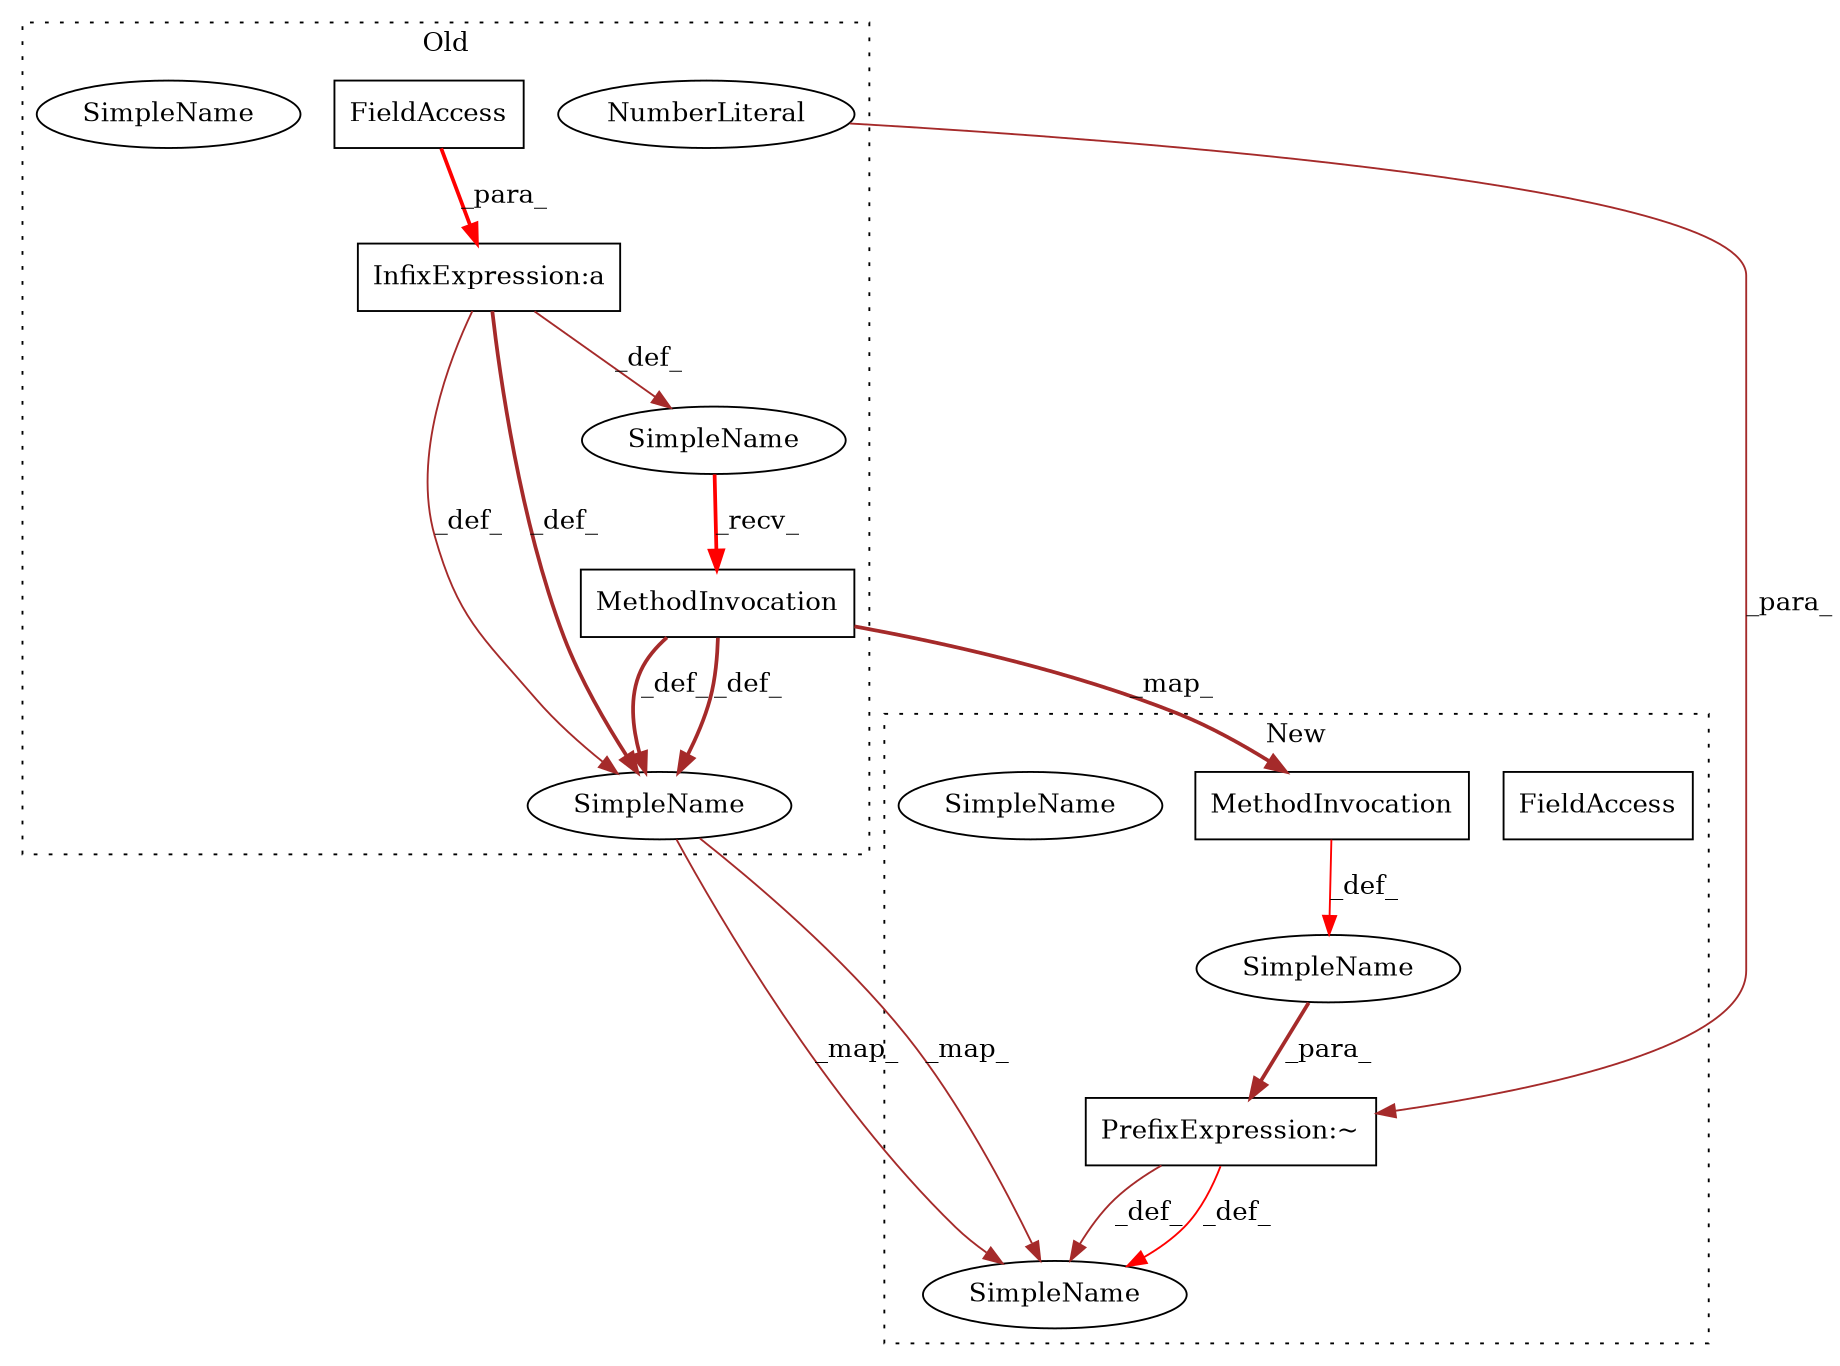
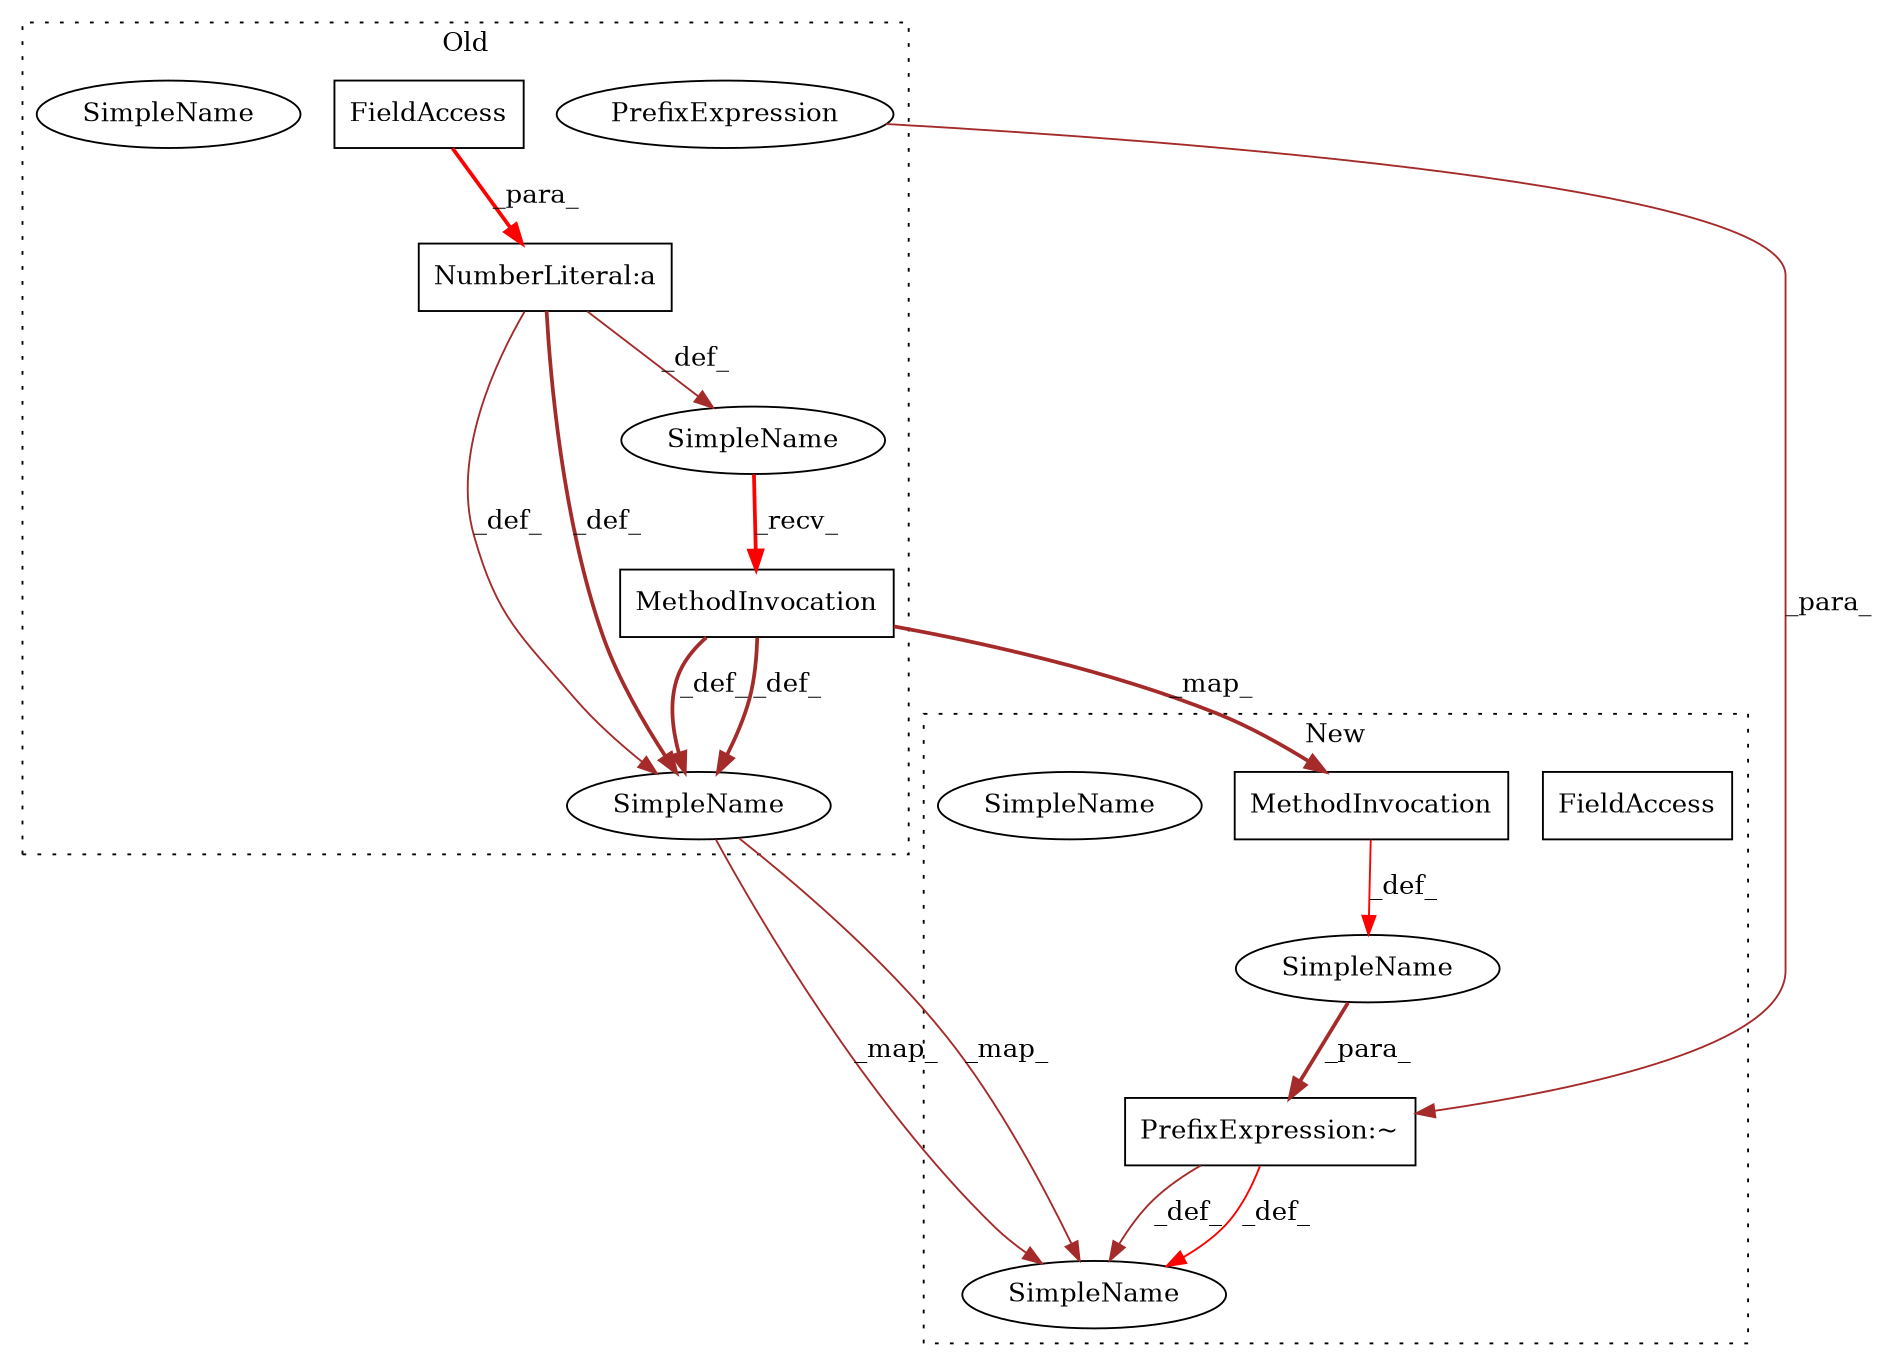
(706, 114) -> (725, 114)
(489, 277) -> (545, 277)
